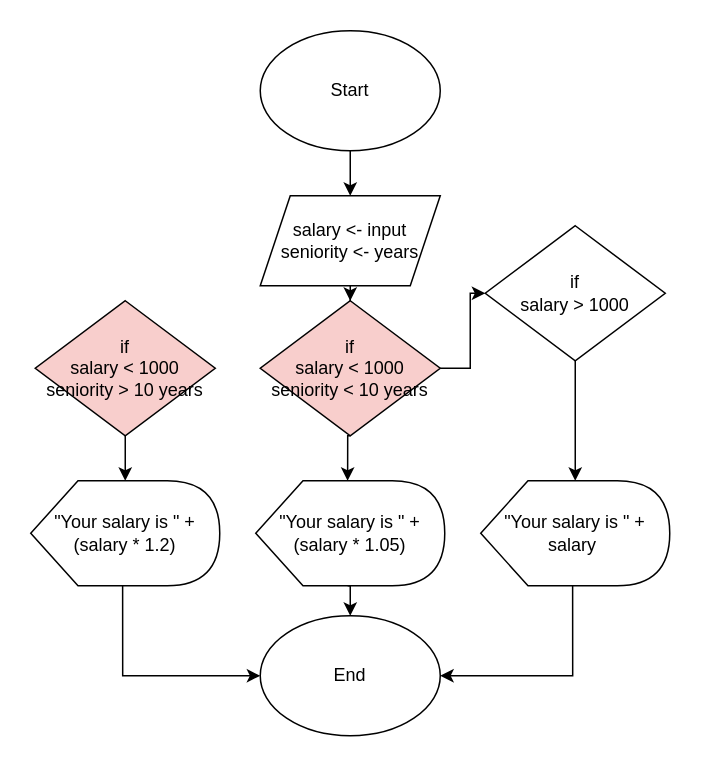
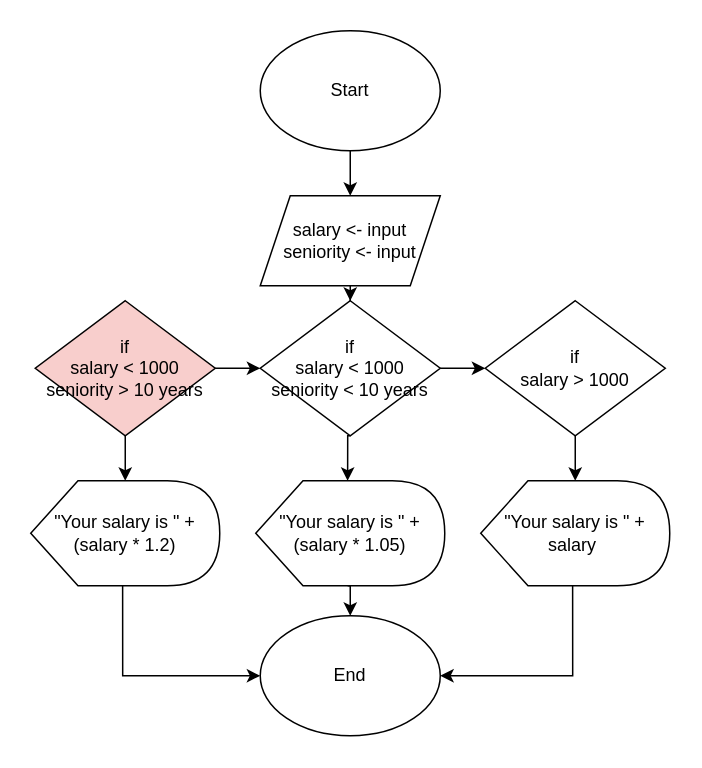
(350, 241) -> (350, 241)
(575, 293) -> (575, 368)
none -> (232, 368)
(350, 368) -> (350, 368)
